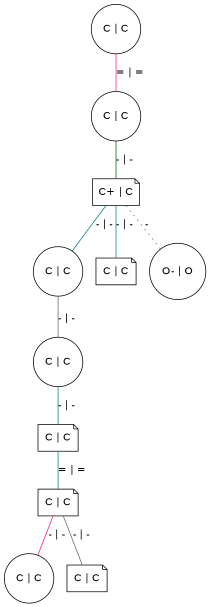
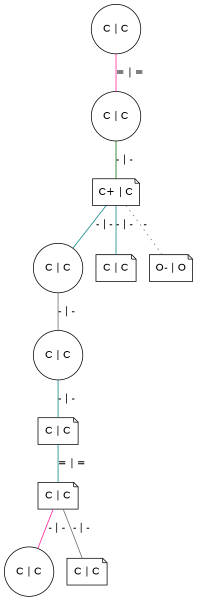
(178, 271) -> (171, 268)
